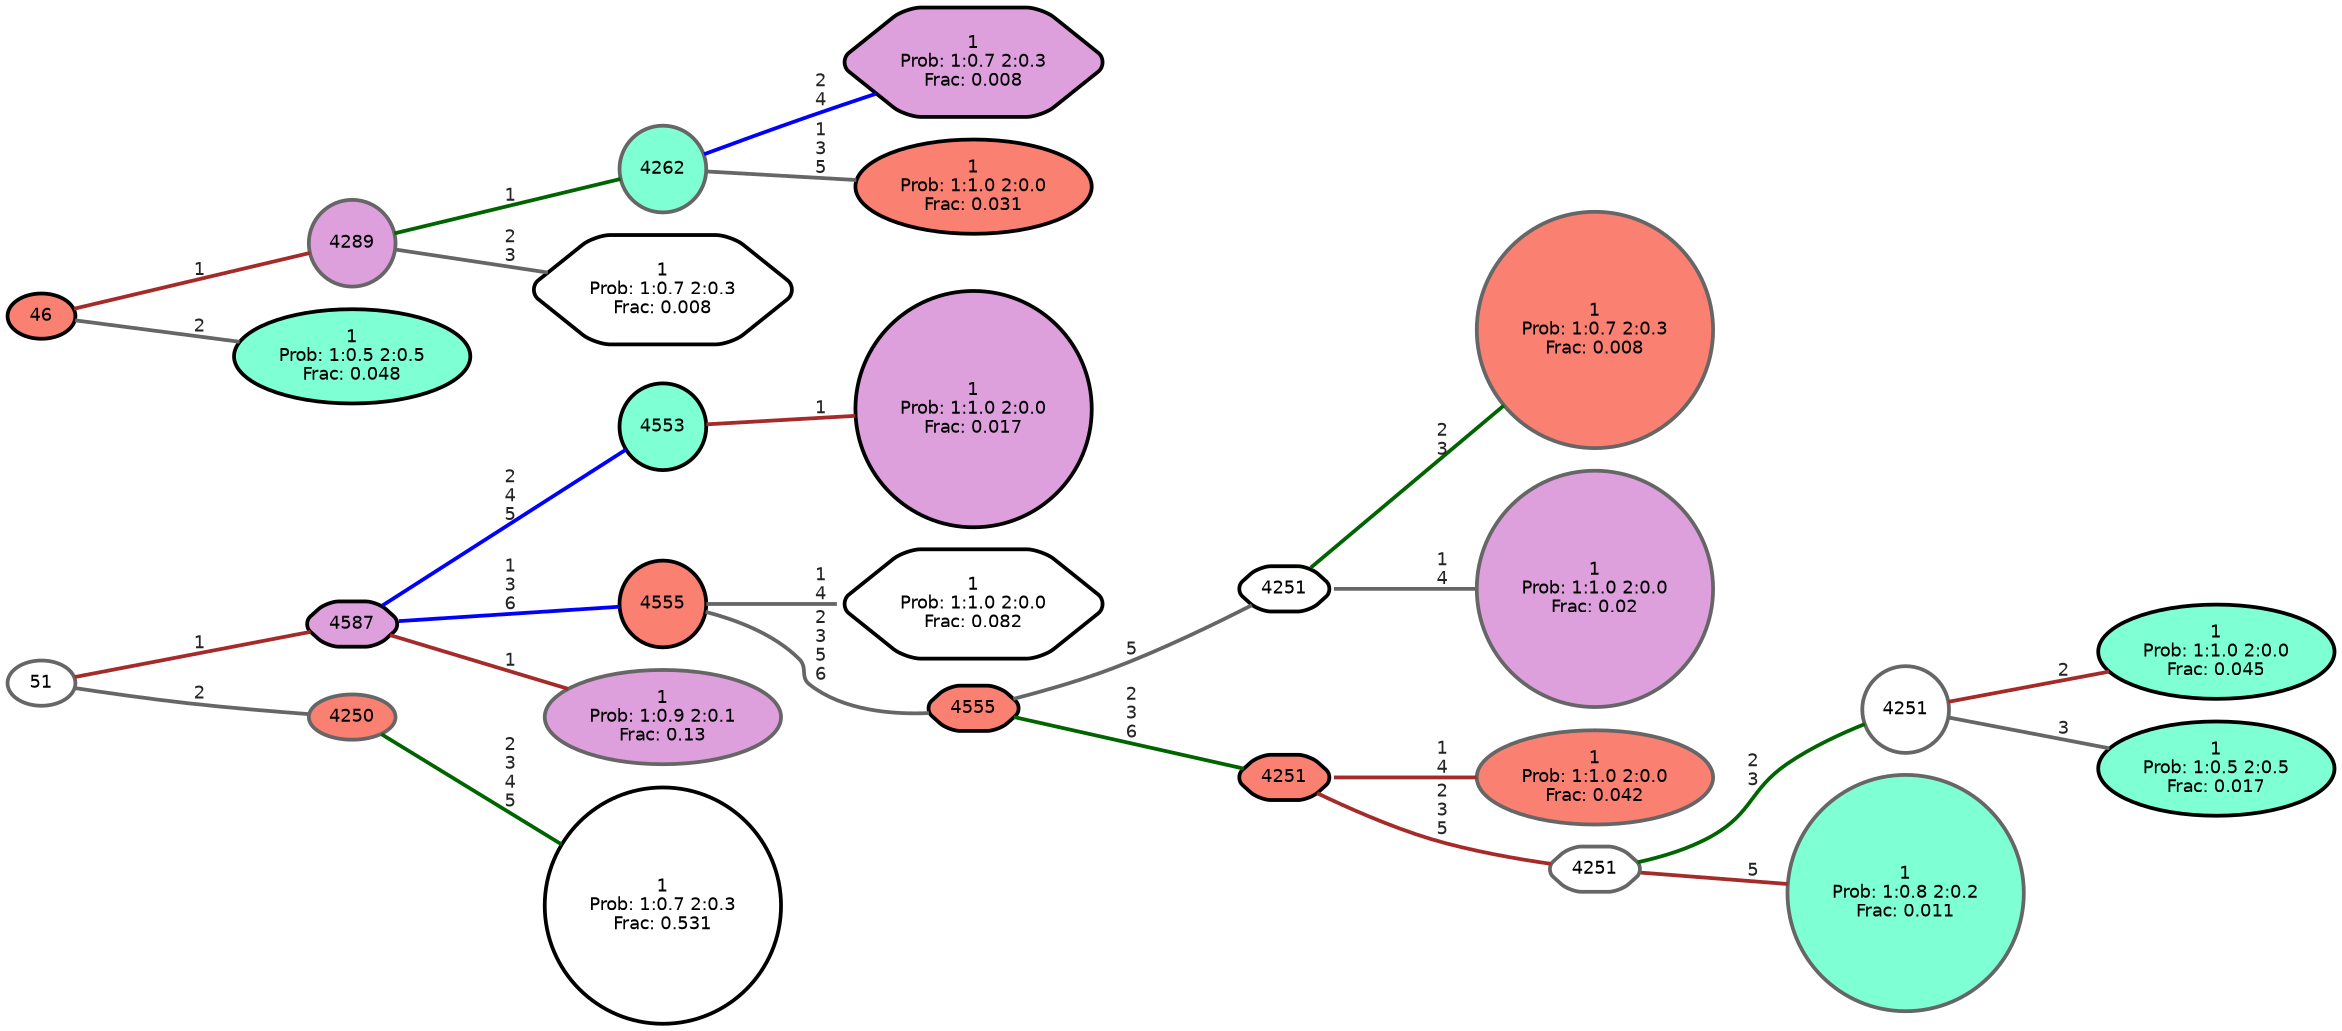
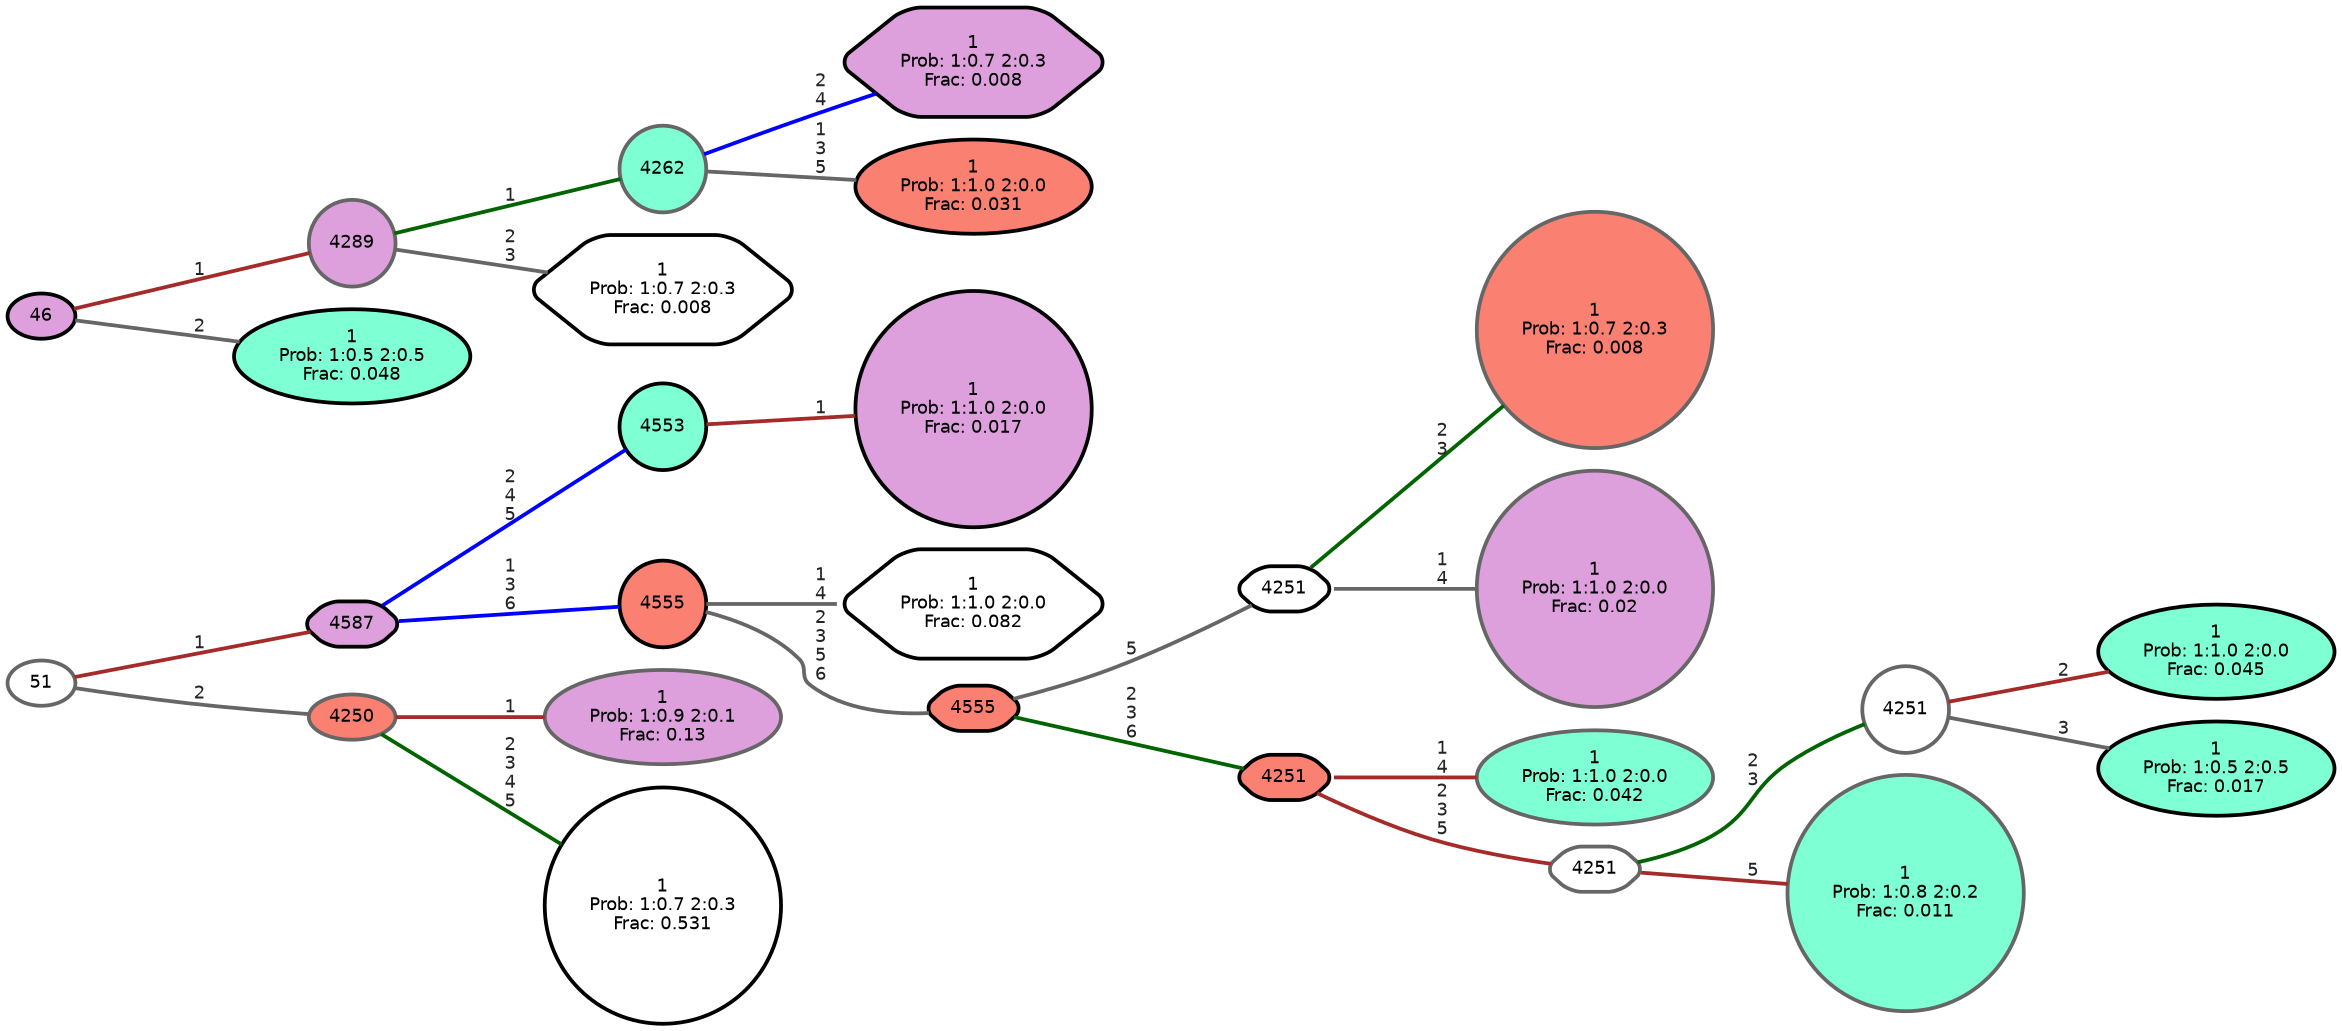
(41, 316) -> (41, 316)
(479, 662) -> (470, 717)
(1595, 777) -> (1595, 777)
